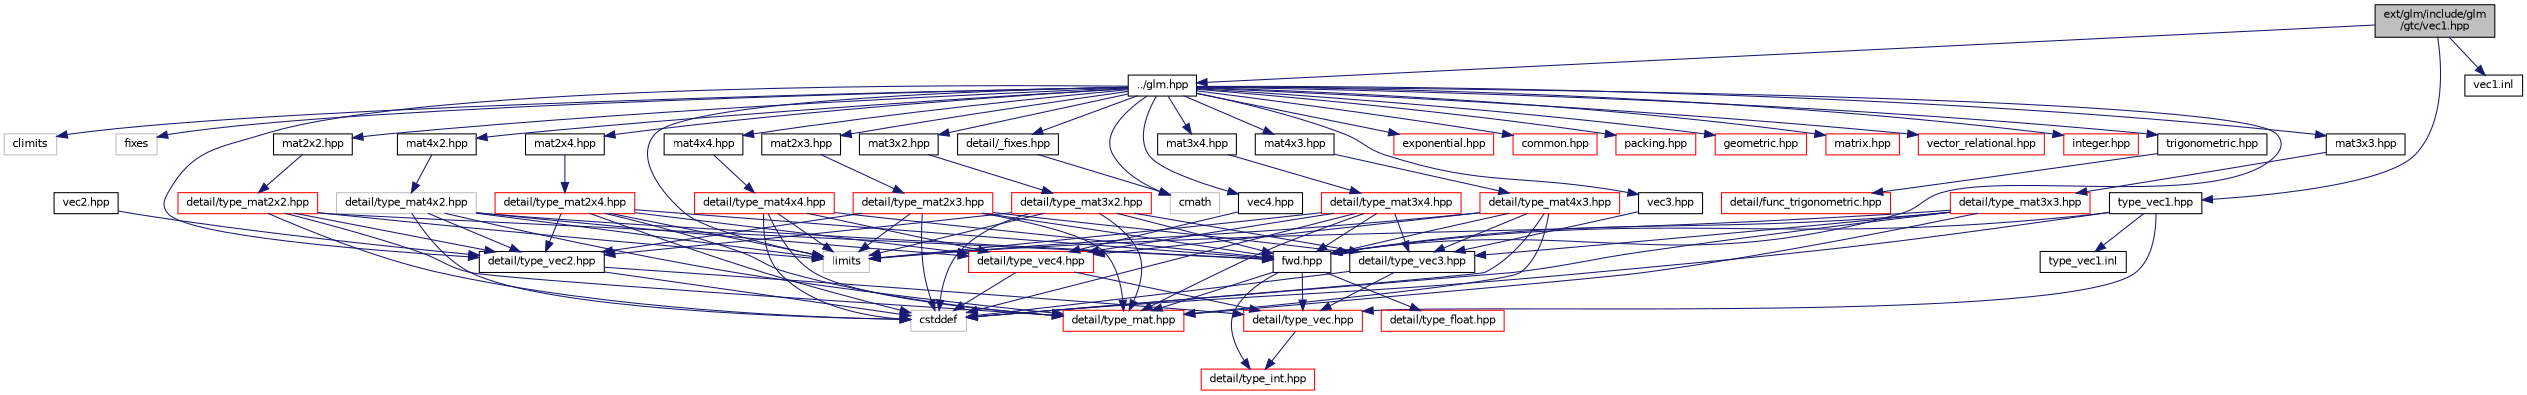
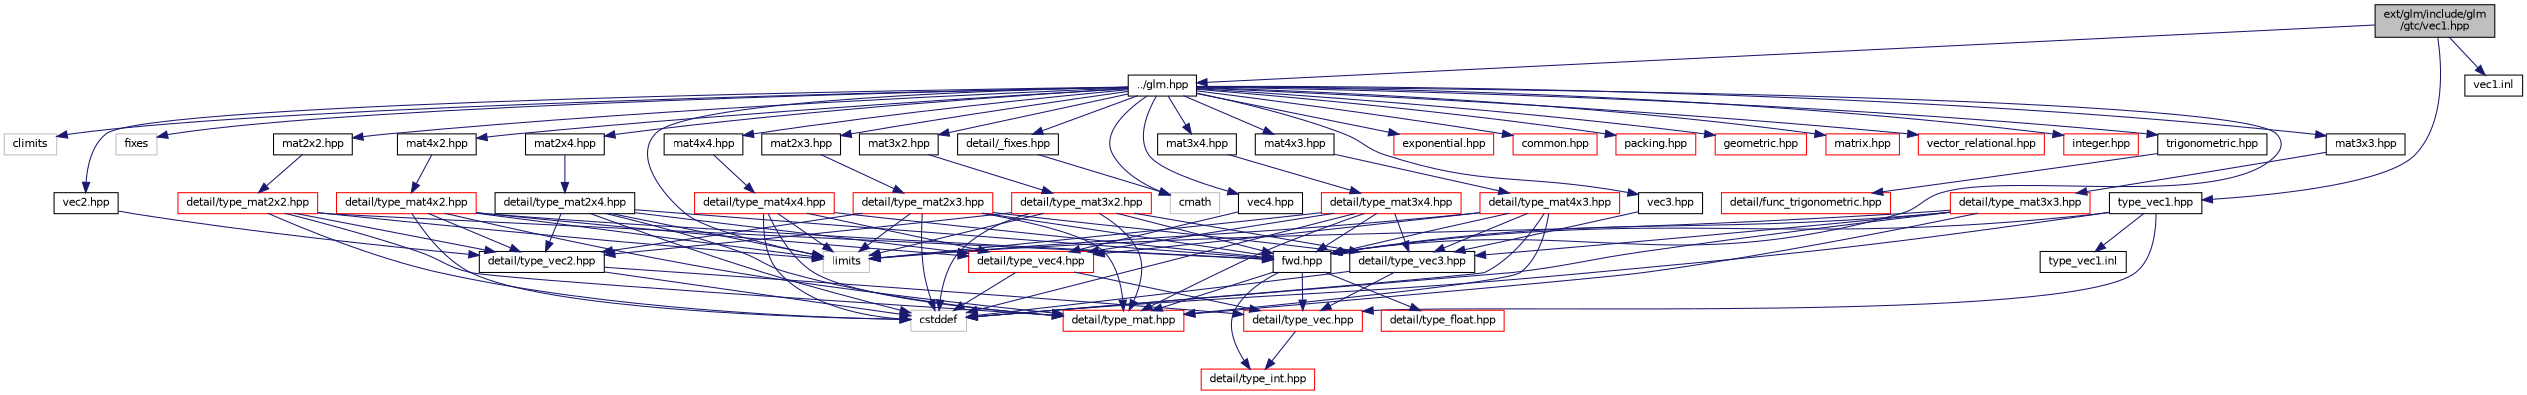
(571, 96) -> (589, 99)
(406, 203) -> (406, 203)
(565, 203) -> (565, 203)
